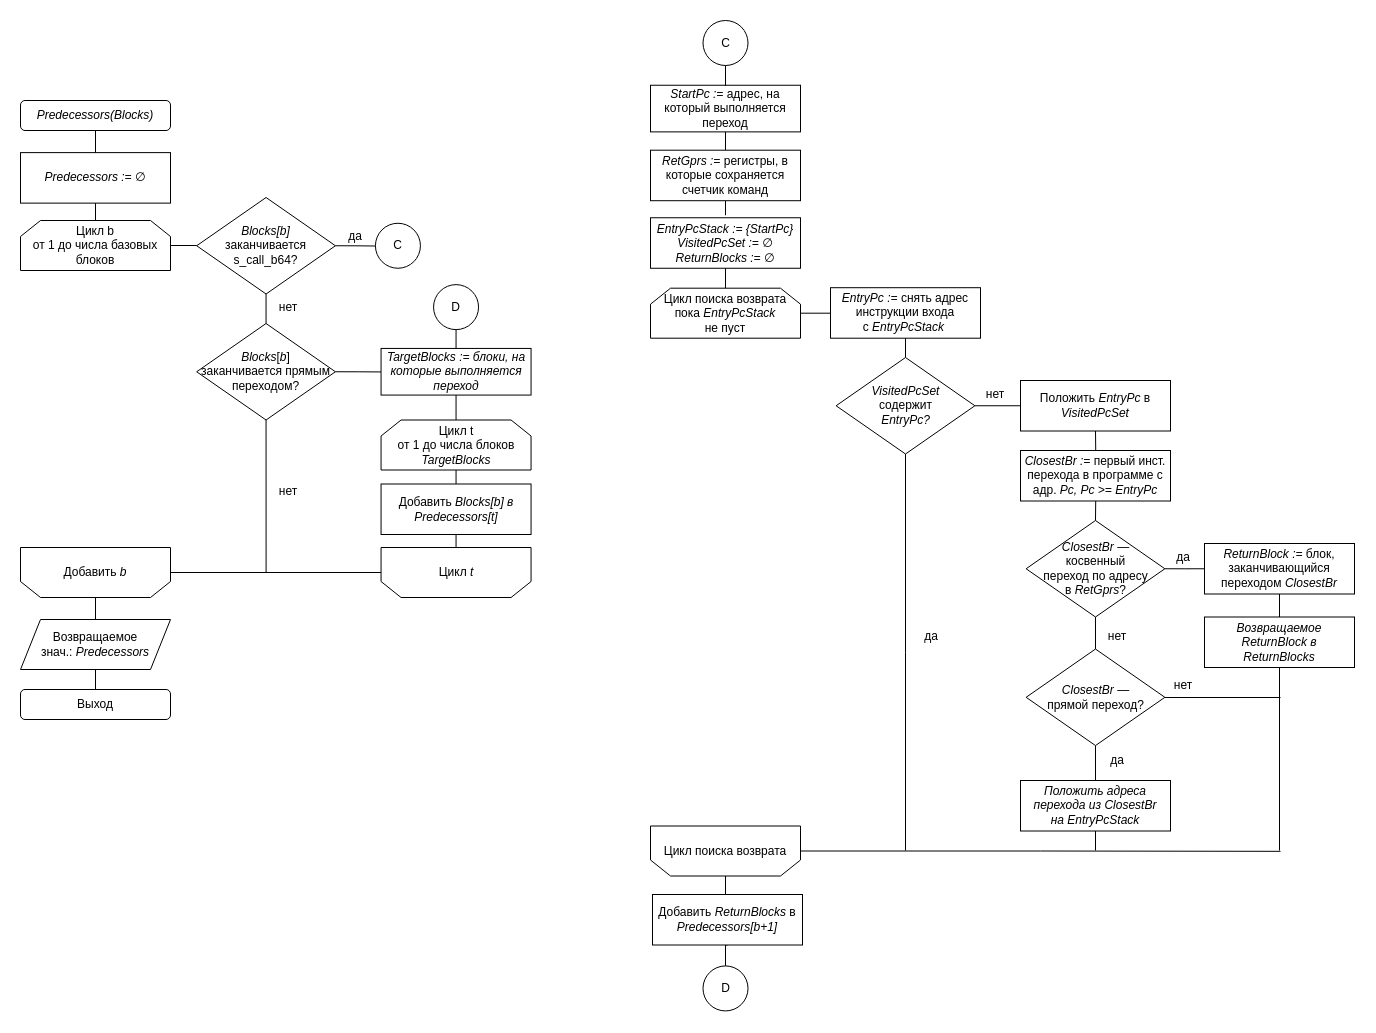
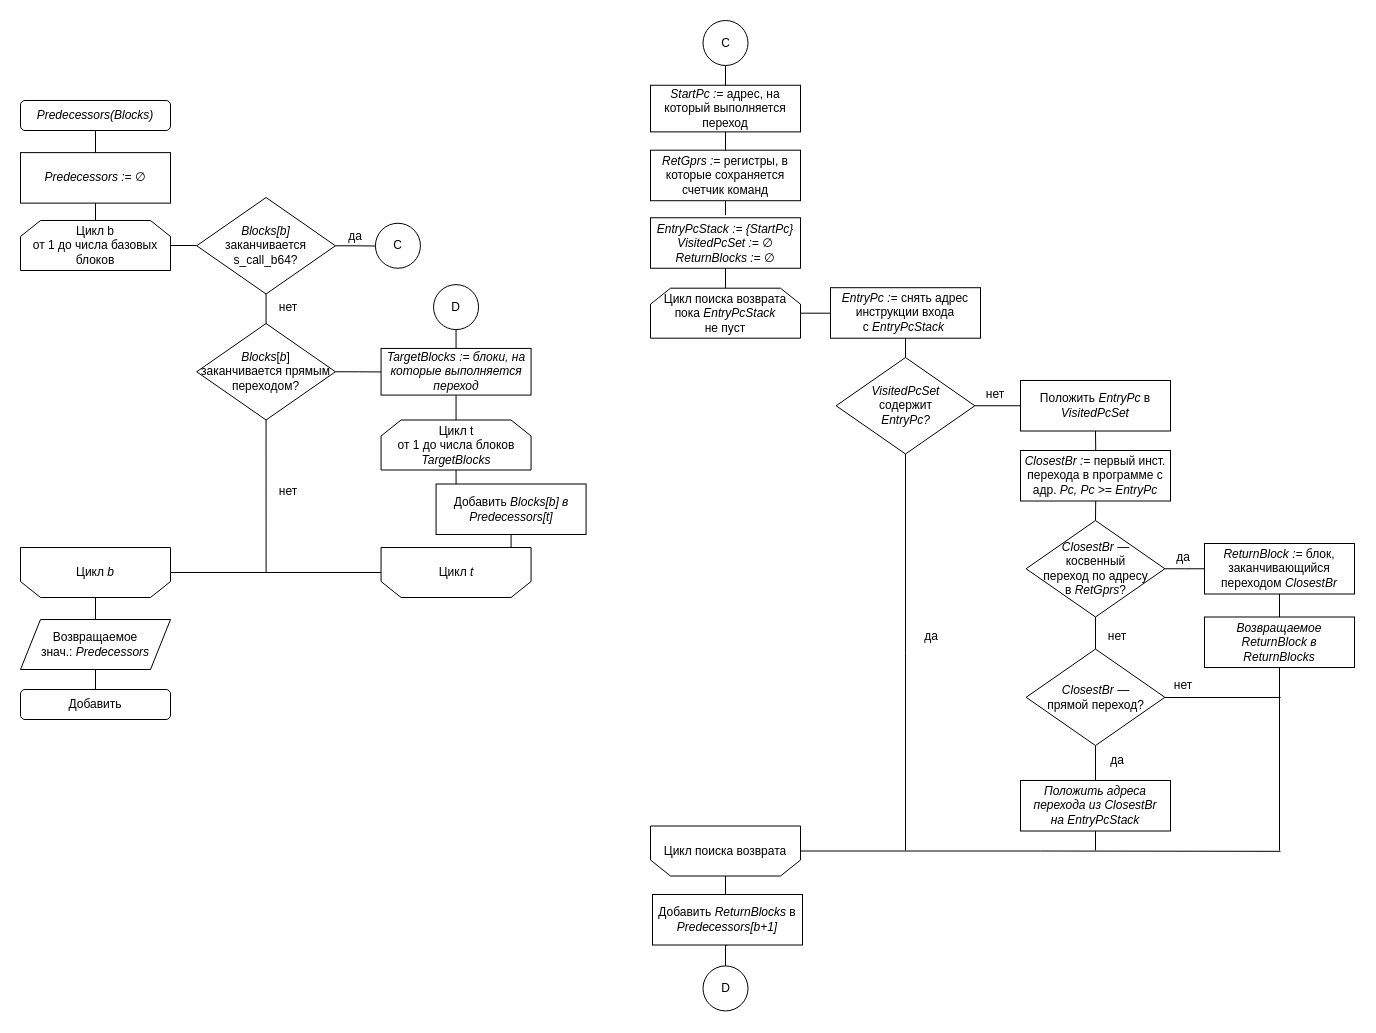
(456, 509) -> (511, 509)
(96, 573) -> (96, 573)
(96, 705) -> (96, 705)
